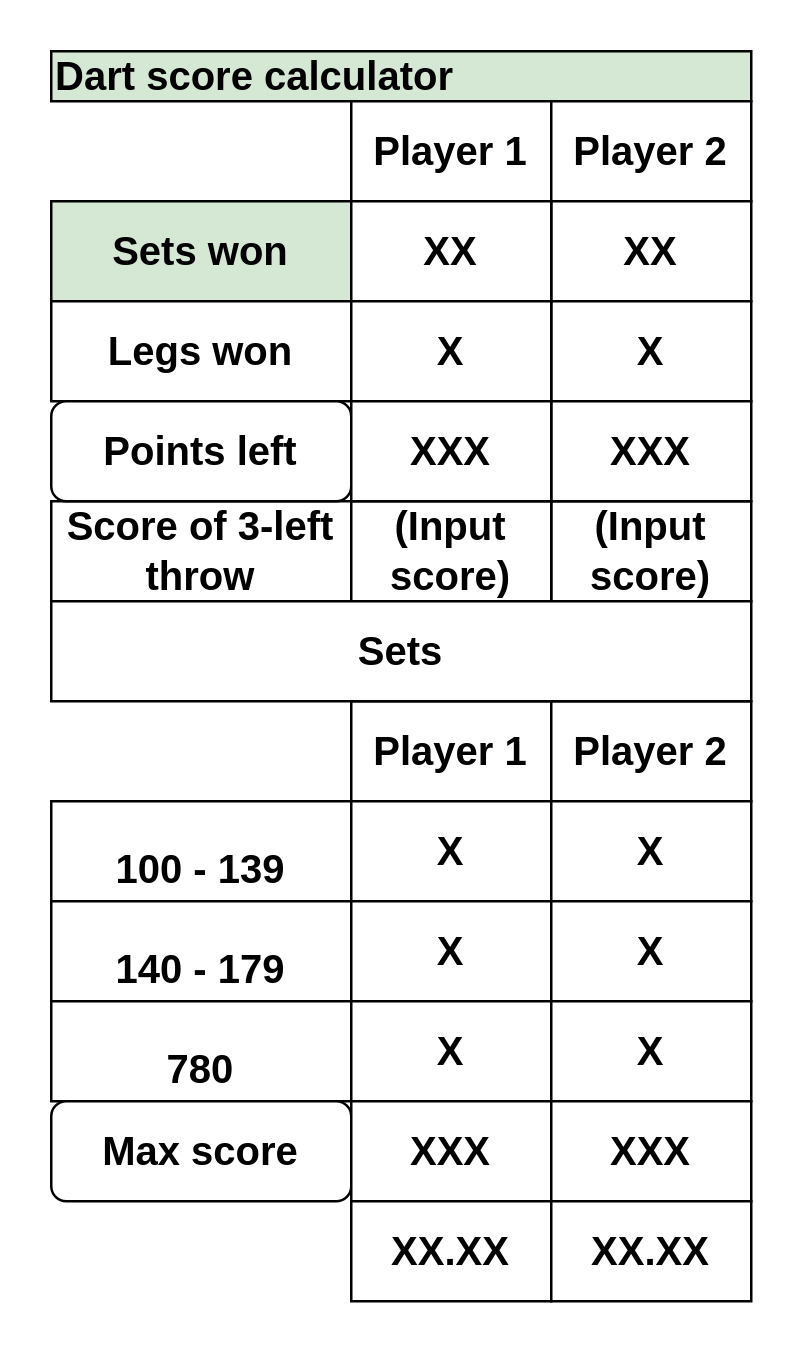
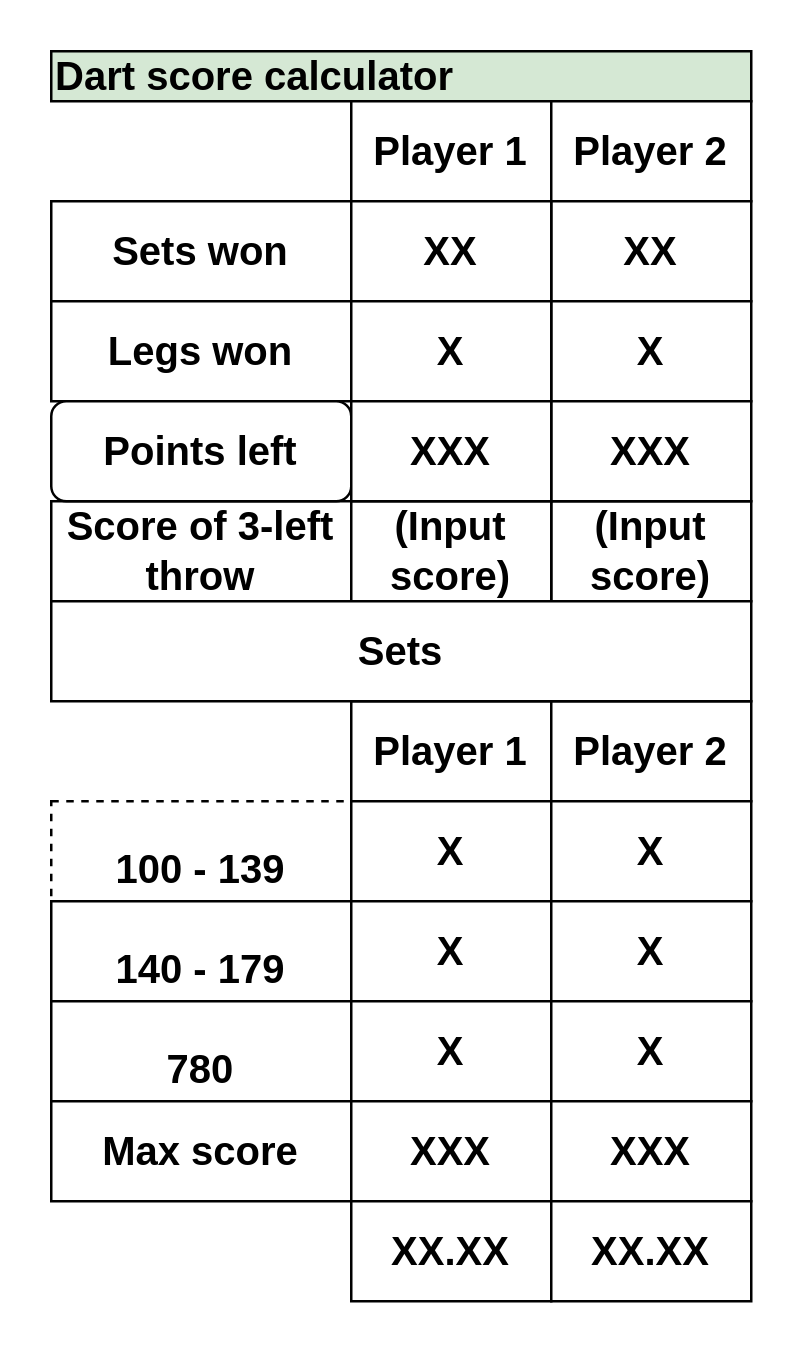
(201, 251) -> (201, 251)
(201, 851) -> (201, 851)
(201, 1151) -> (201, 1151)
